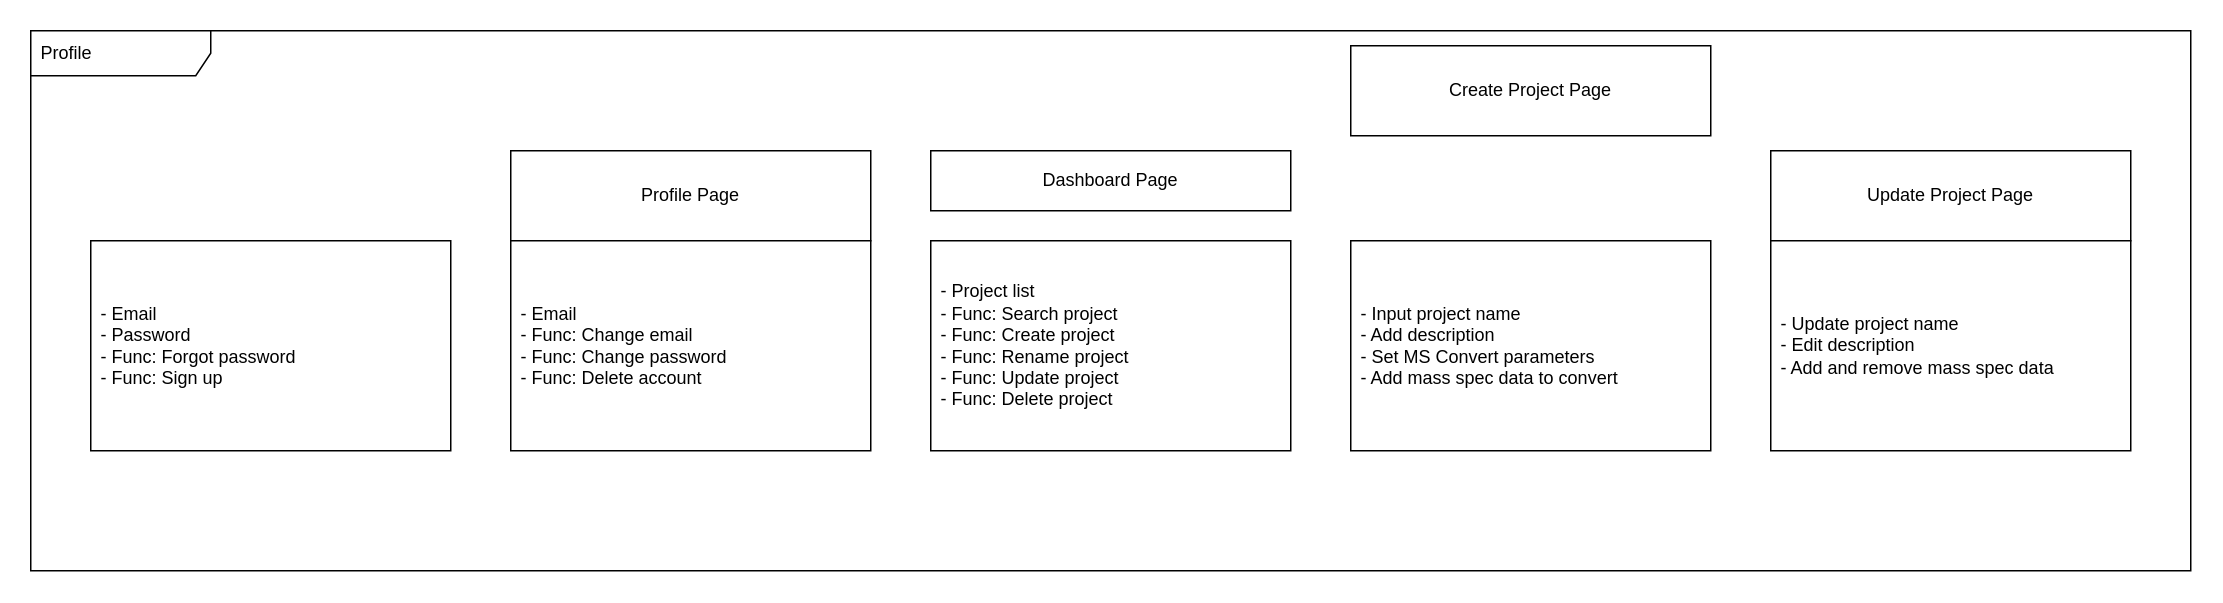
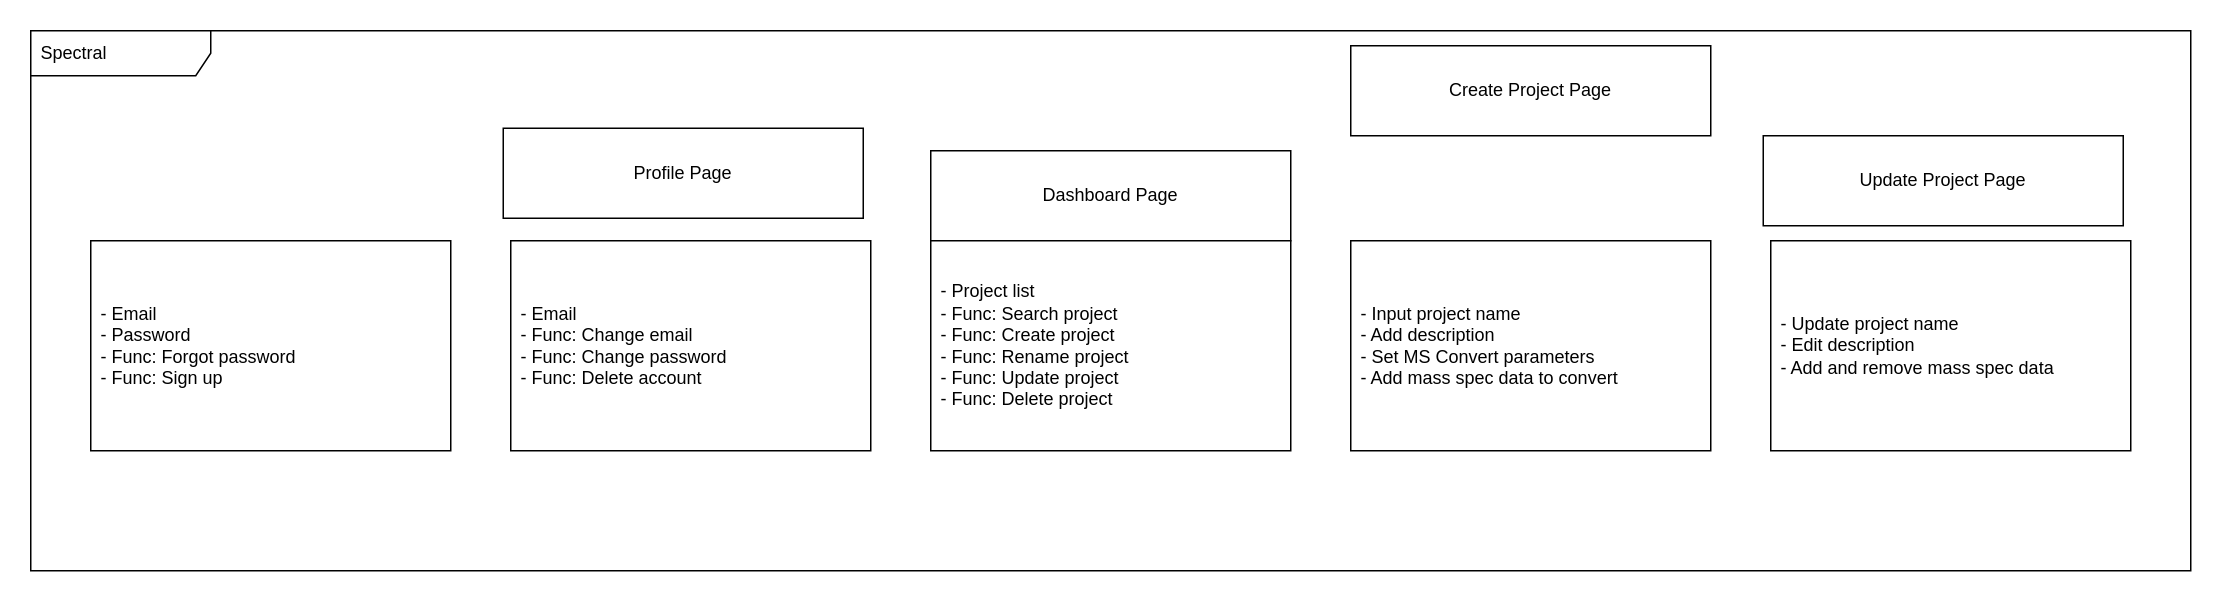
(72, 53) -> (79, 53)
(1111, 181) -> (1111, 196)
(691, 196) -> (683, 173)
(1951, 196) -> (1943, 181)
